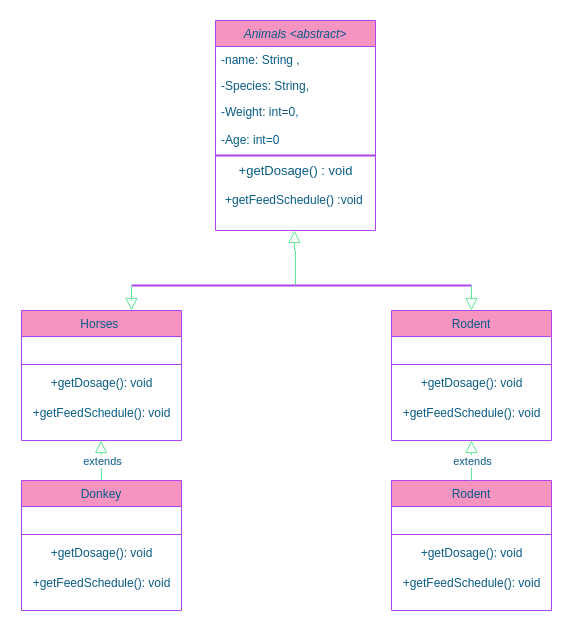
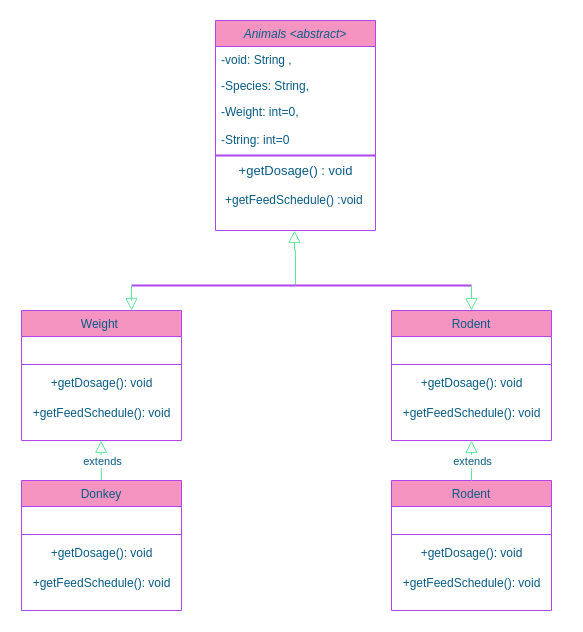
(264, 60) -> (262, 60)
(264, 112) -> (264, 112)
(101, 324) -> (101, 324)
